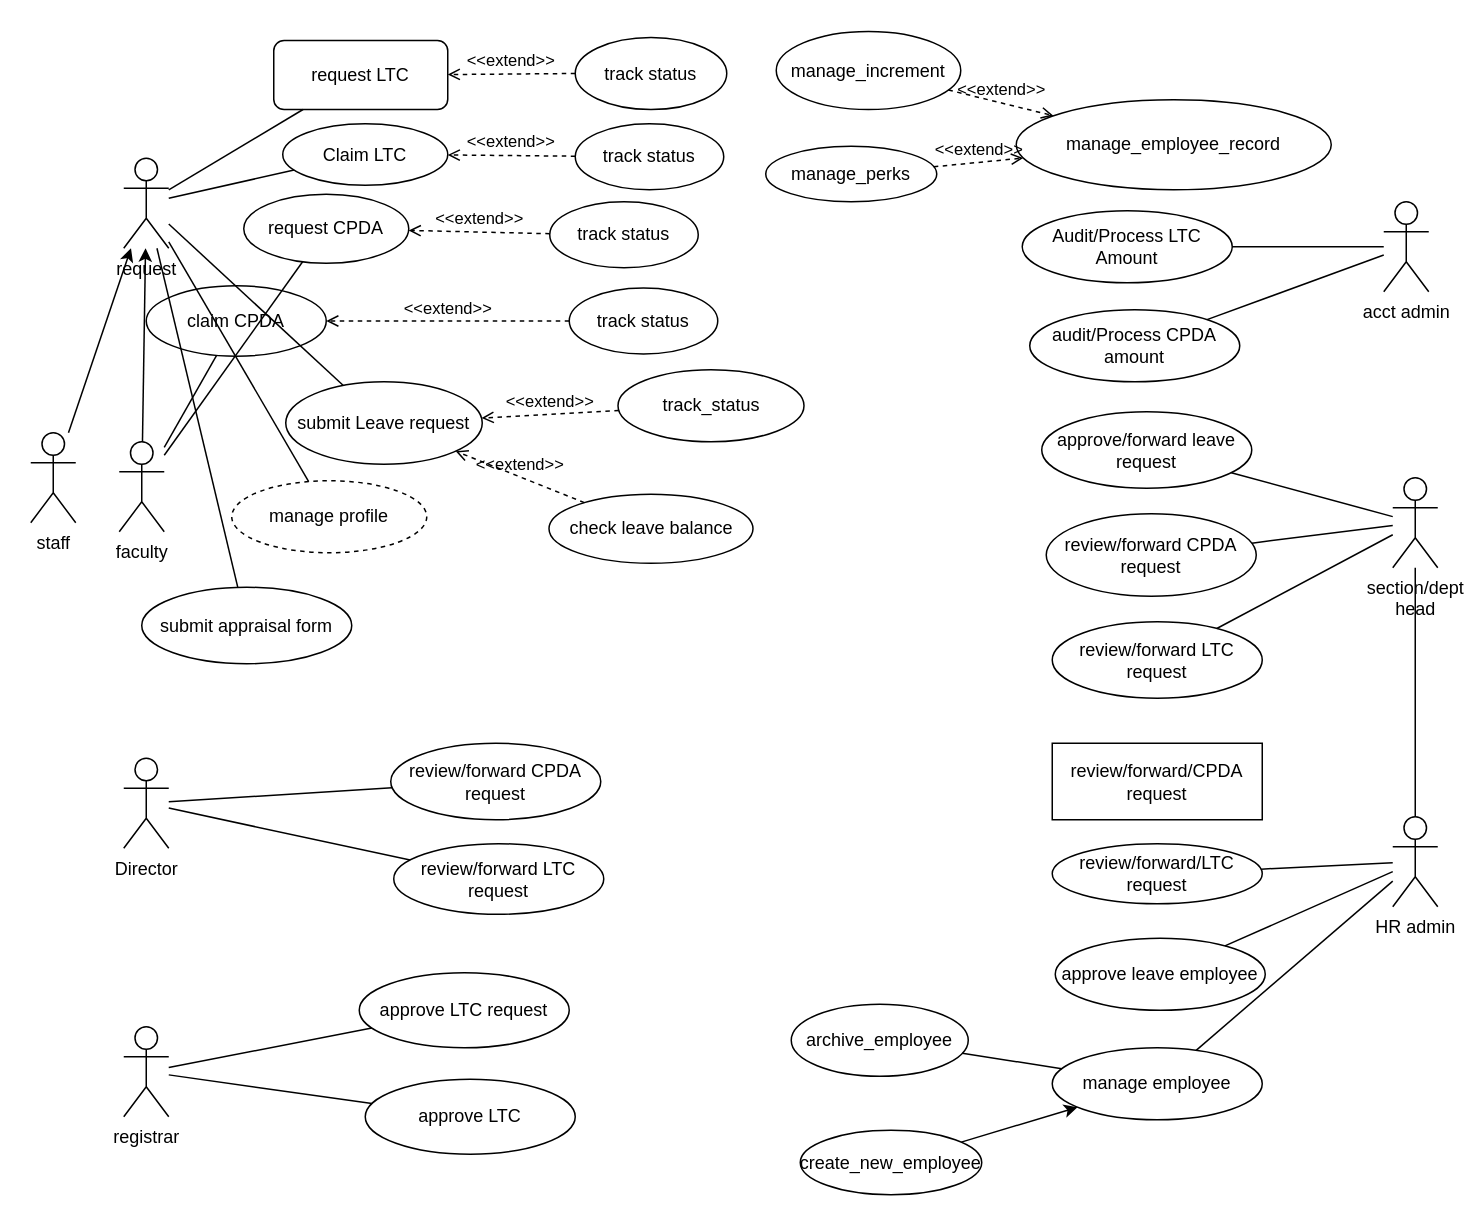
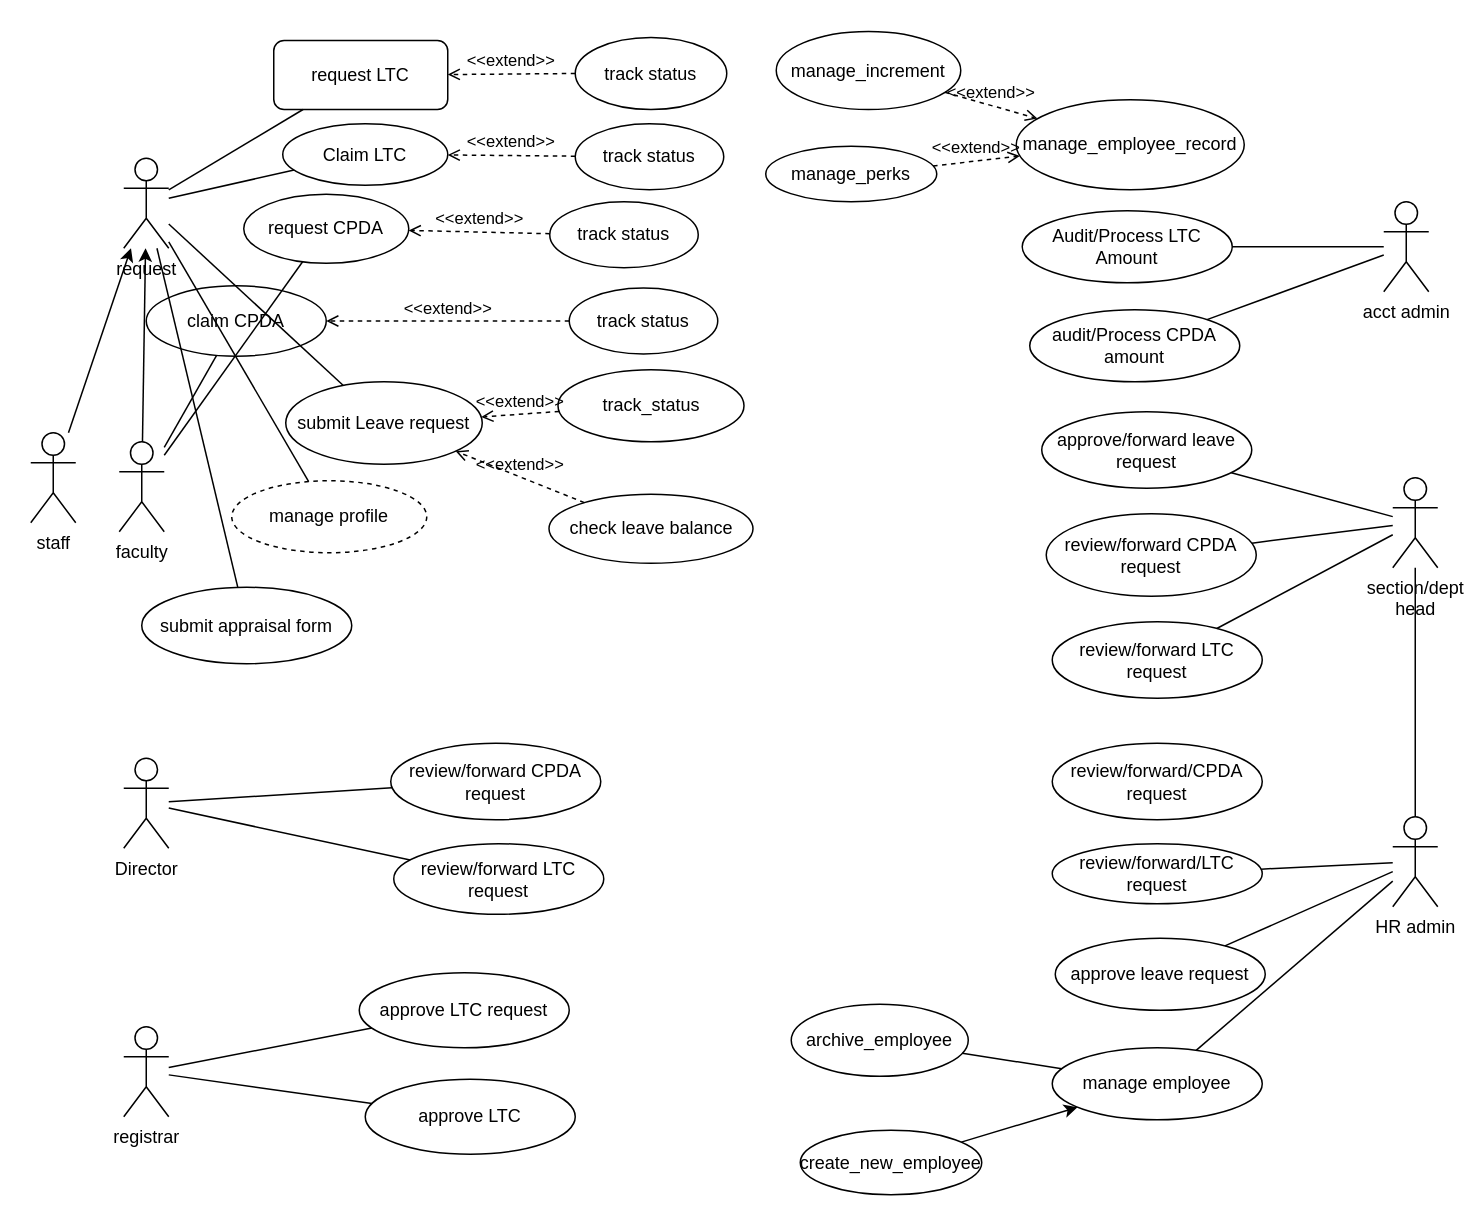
(1174, 145) -> (1130, 145)
(711, 406) -> (651, 406)
(1157, 782) -> (1157, 782)
(1160, 974) -> (1160, 974)
